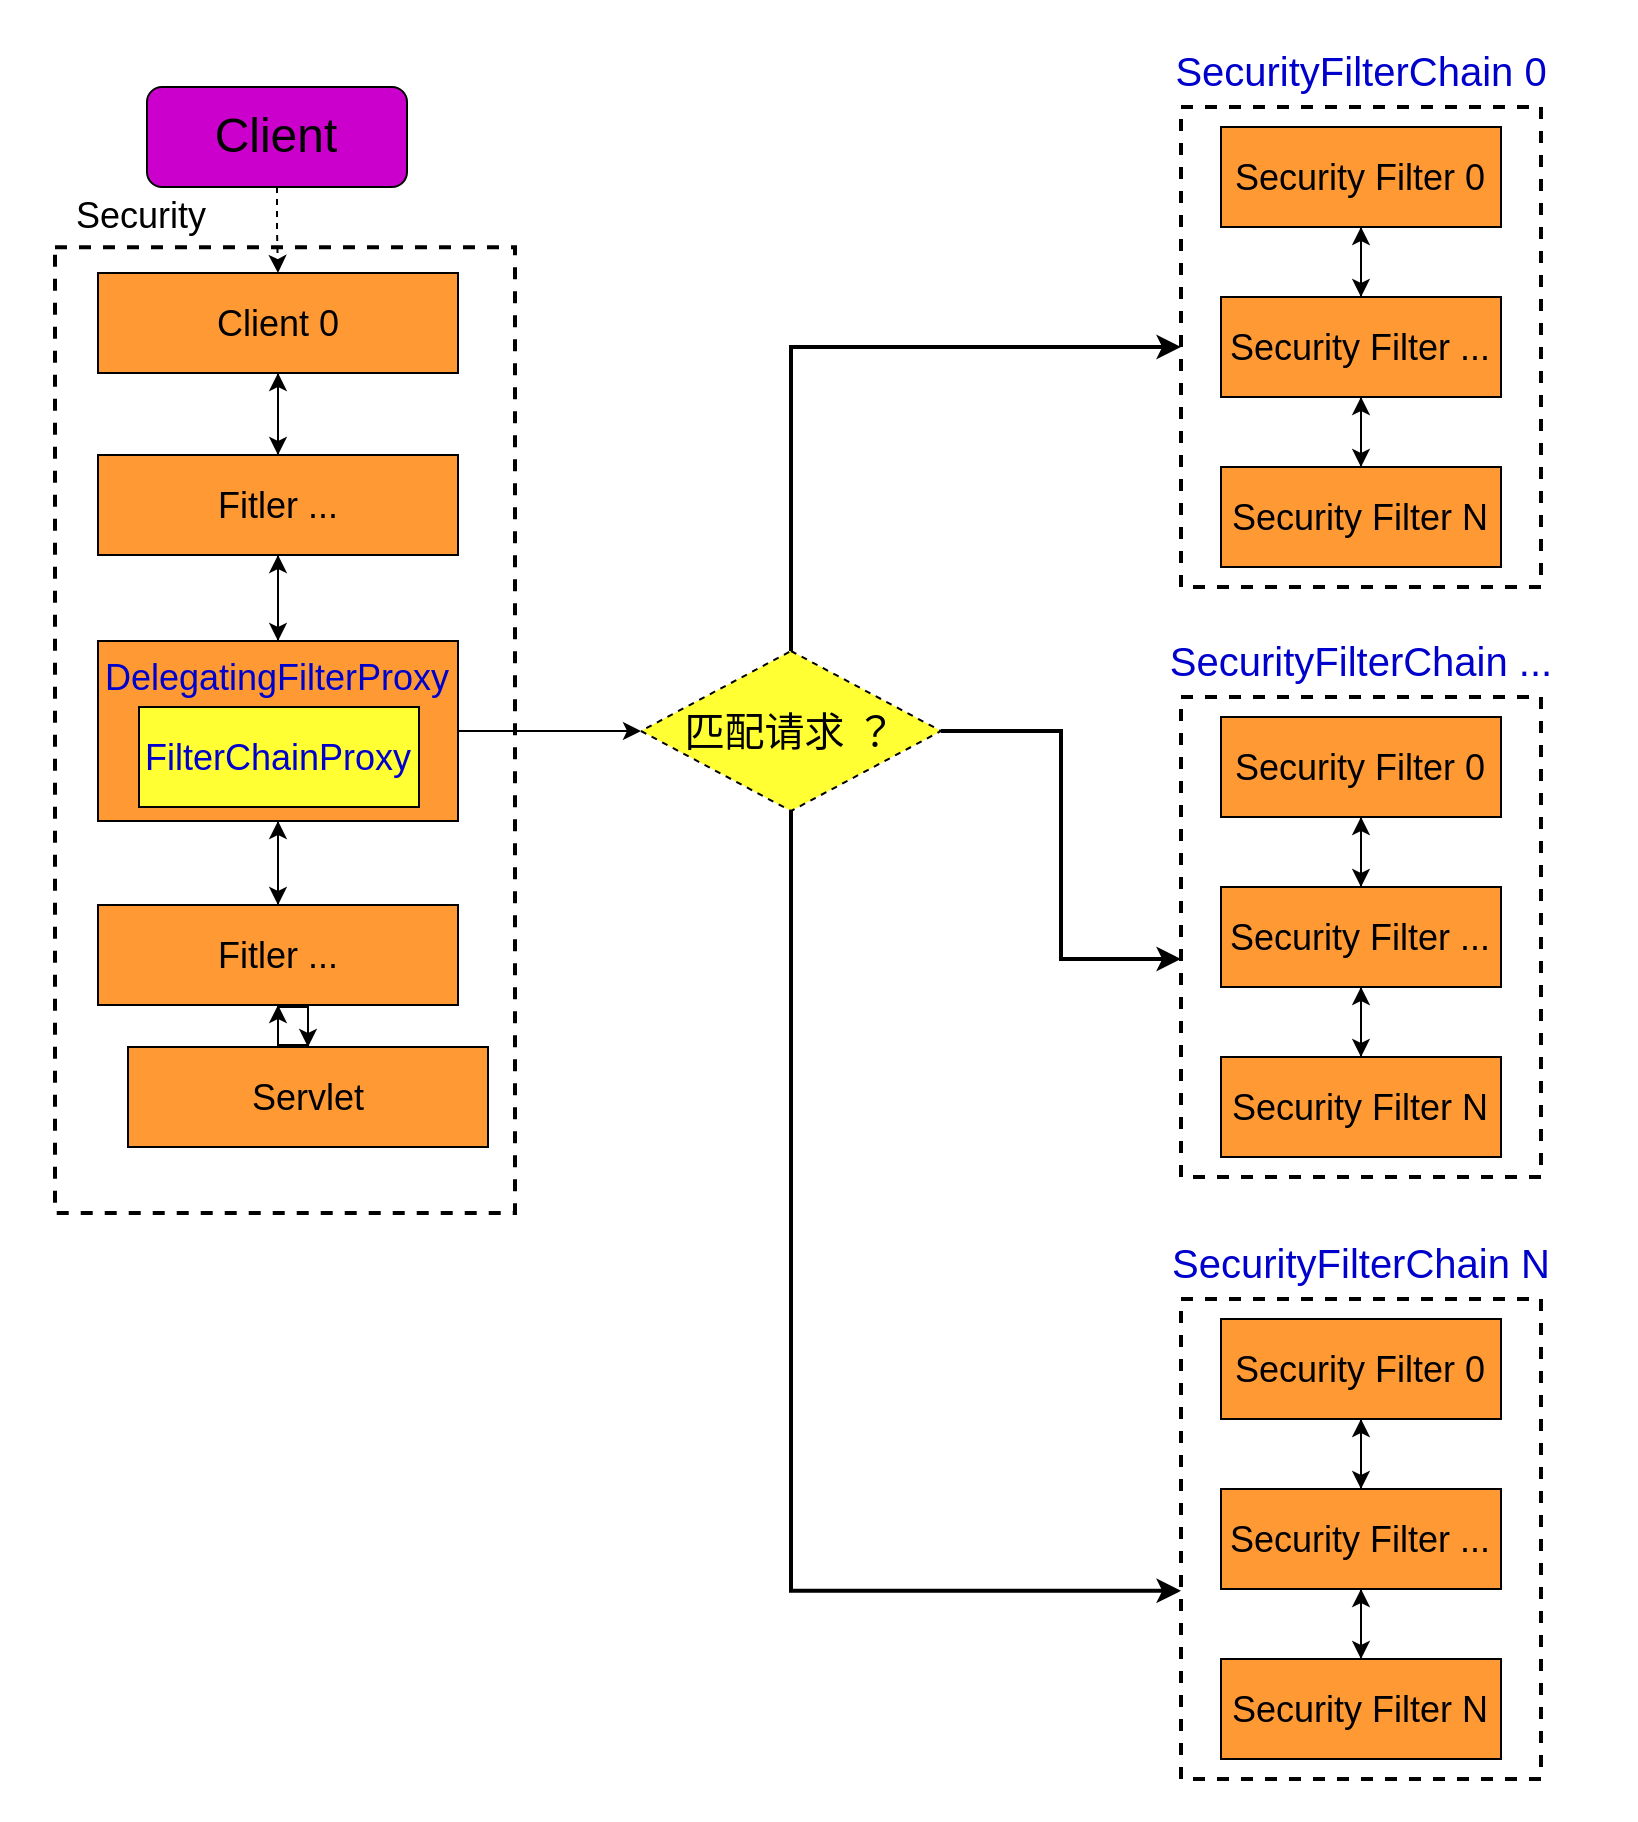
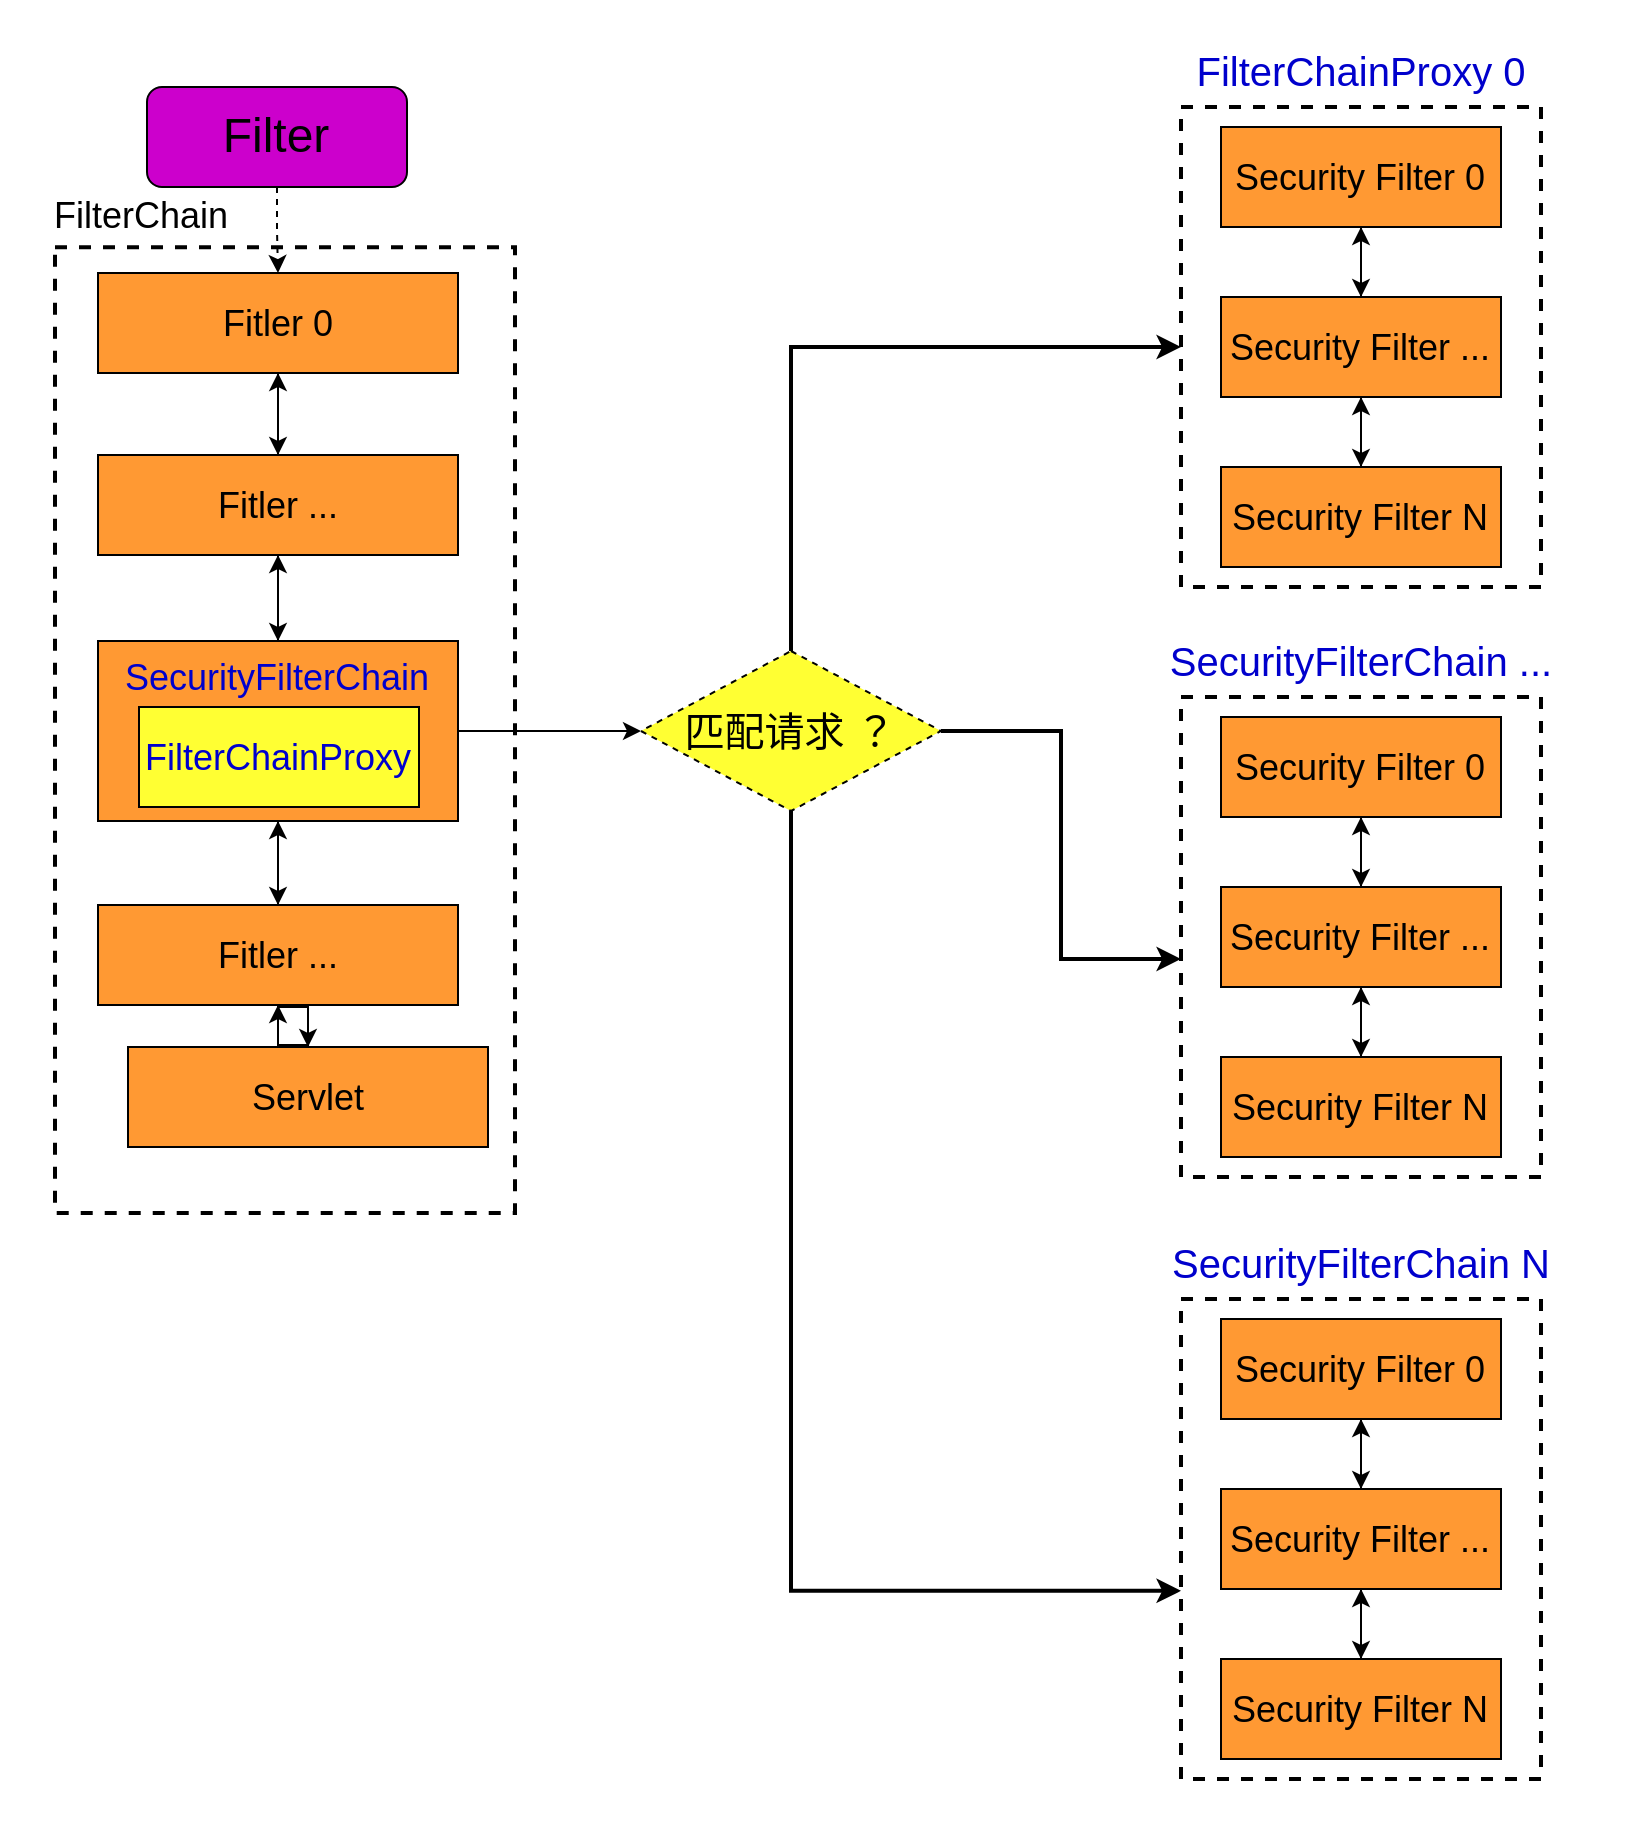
(1362, 71) -> (1362, 71)
(277, 137) -> (277, 137)
(142, 213) -> (142, 213)
(279, 323) -> (279, 323)
(278, 679) -> (278, 679)
